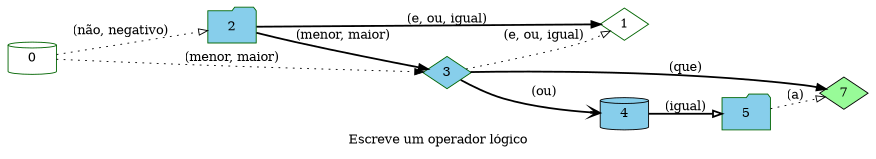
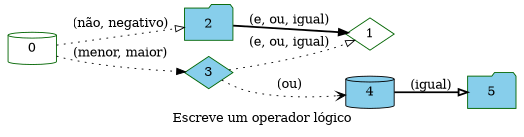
(337, 51) -> none
(844, 93) -> none
(524, 104) -> (278, 96)
